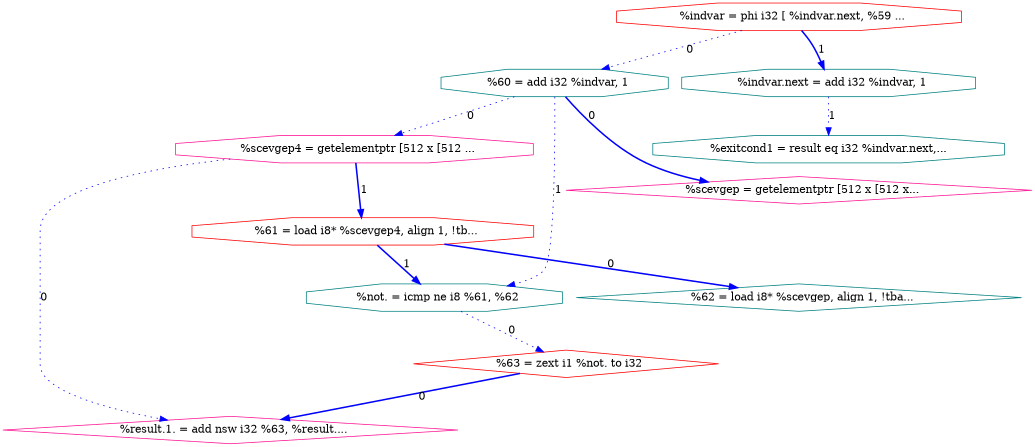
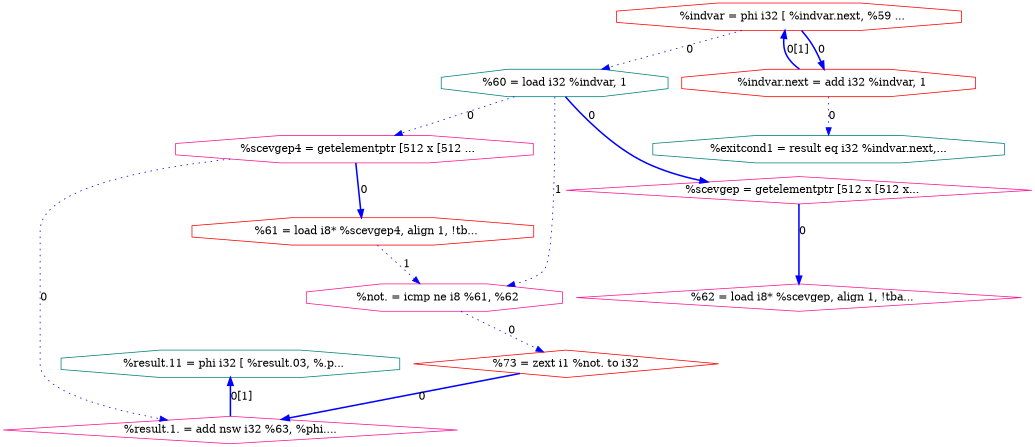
(822, 50) -> (822, 50)
none -> (787, 56)
(555, 83) -> (555, 83)
(829, 83) -> (829, 83)
(832, 116) -> (832, 116)
(364, 190) -> (364, 190)
(396, 262) -> (396, 262)
(587, 265) -> (799, 240)
(434, 298) -> (434, 298)
(799, 298) -> (799, 298)
none -> (230, 364)
(566, 364) -> (566, 364)
(230, 430) -> (230, 430)
